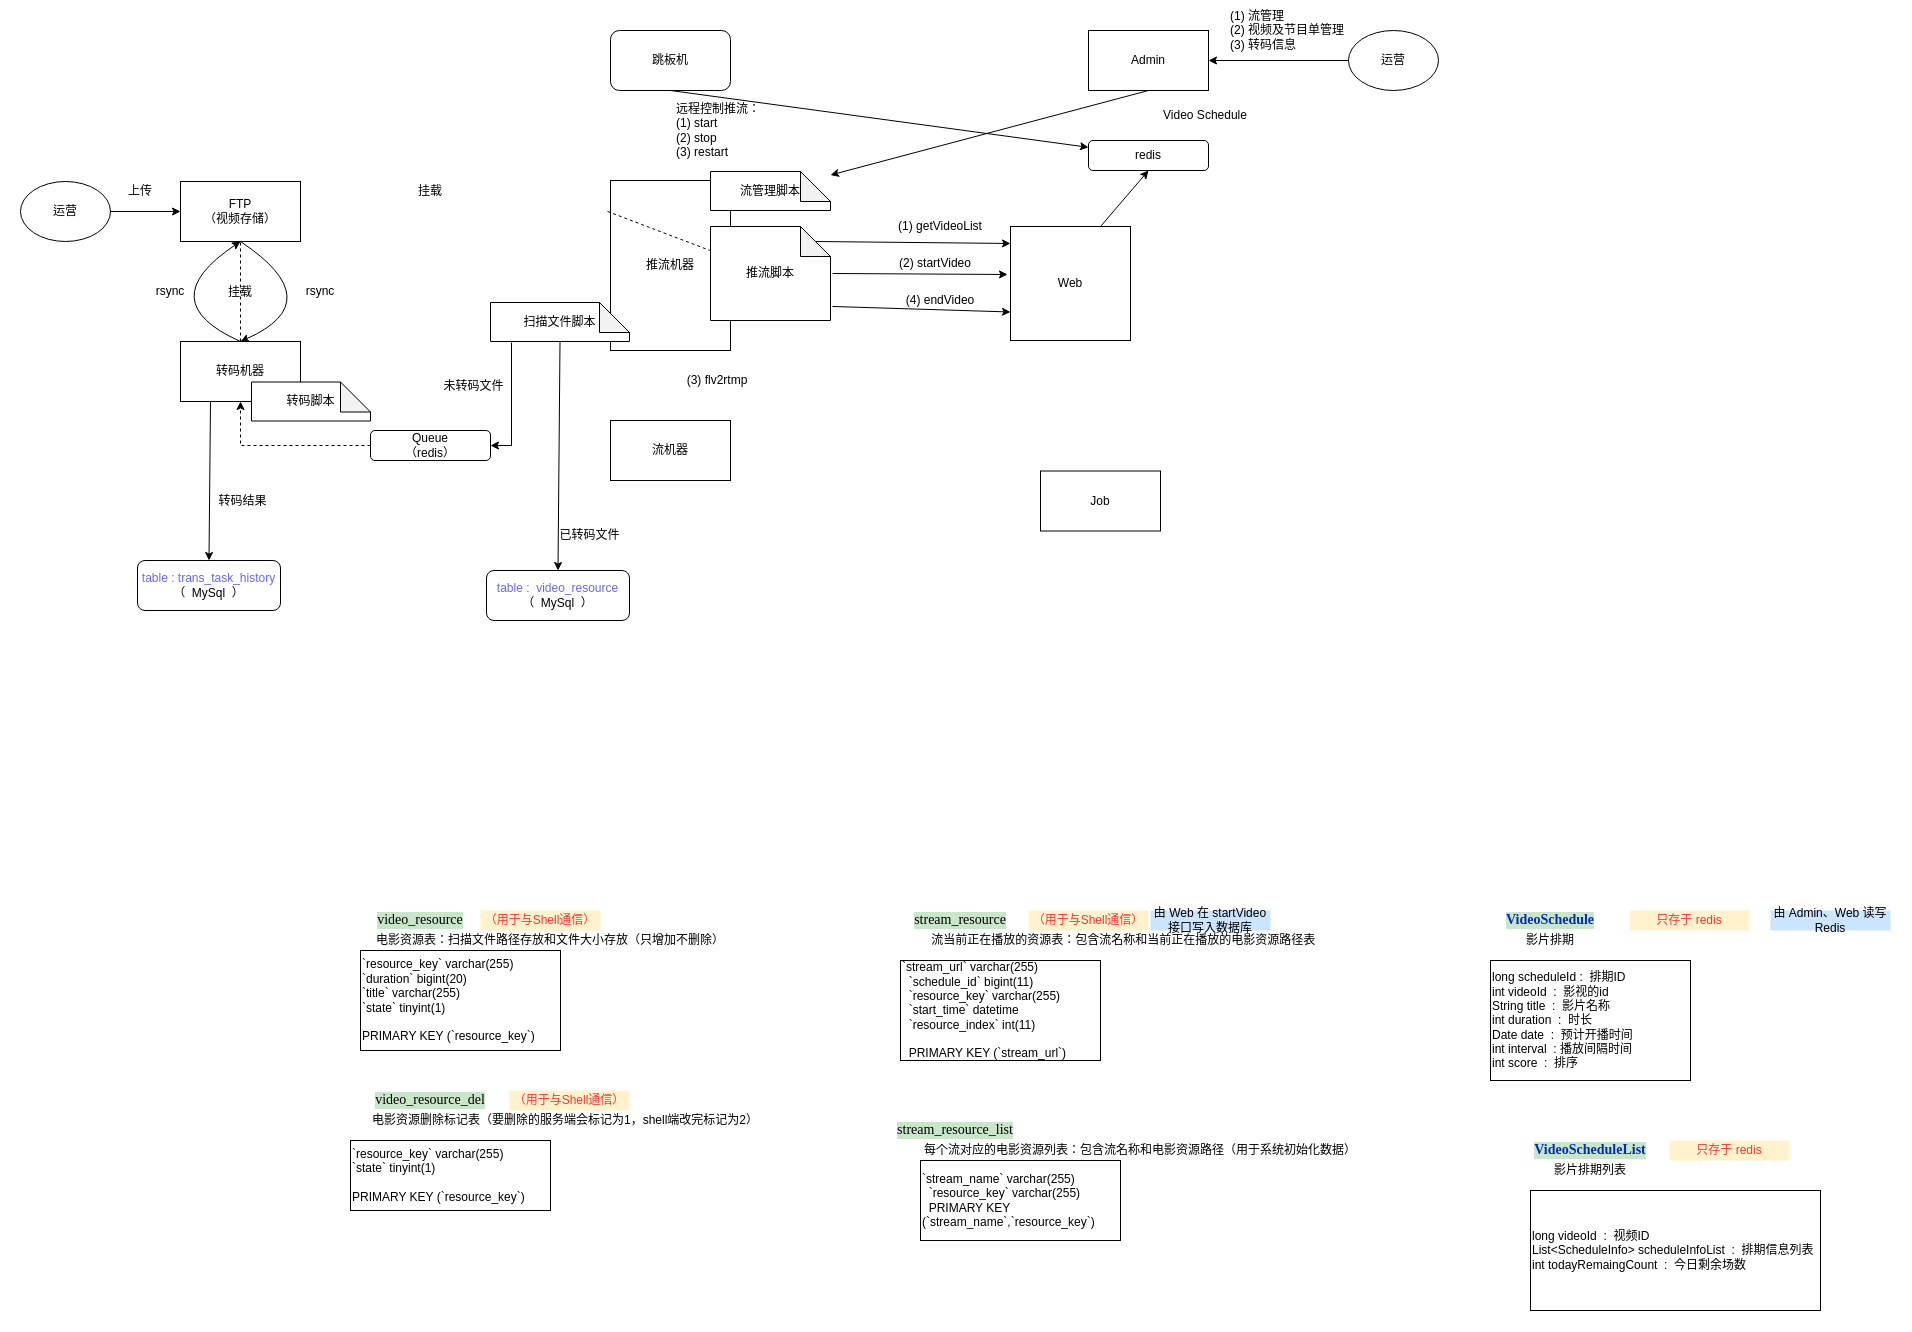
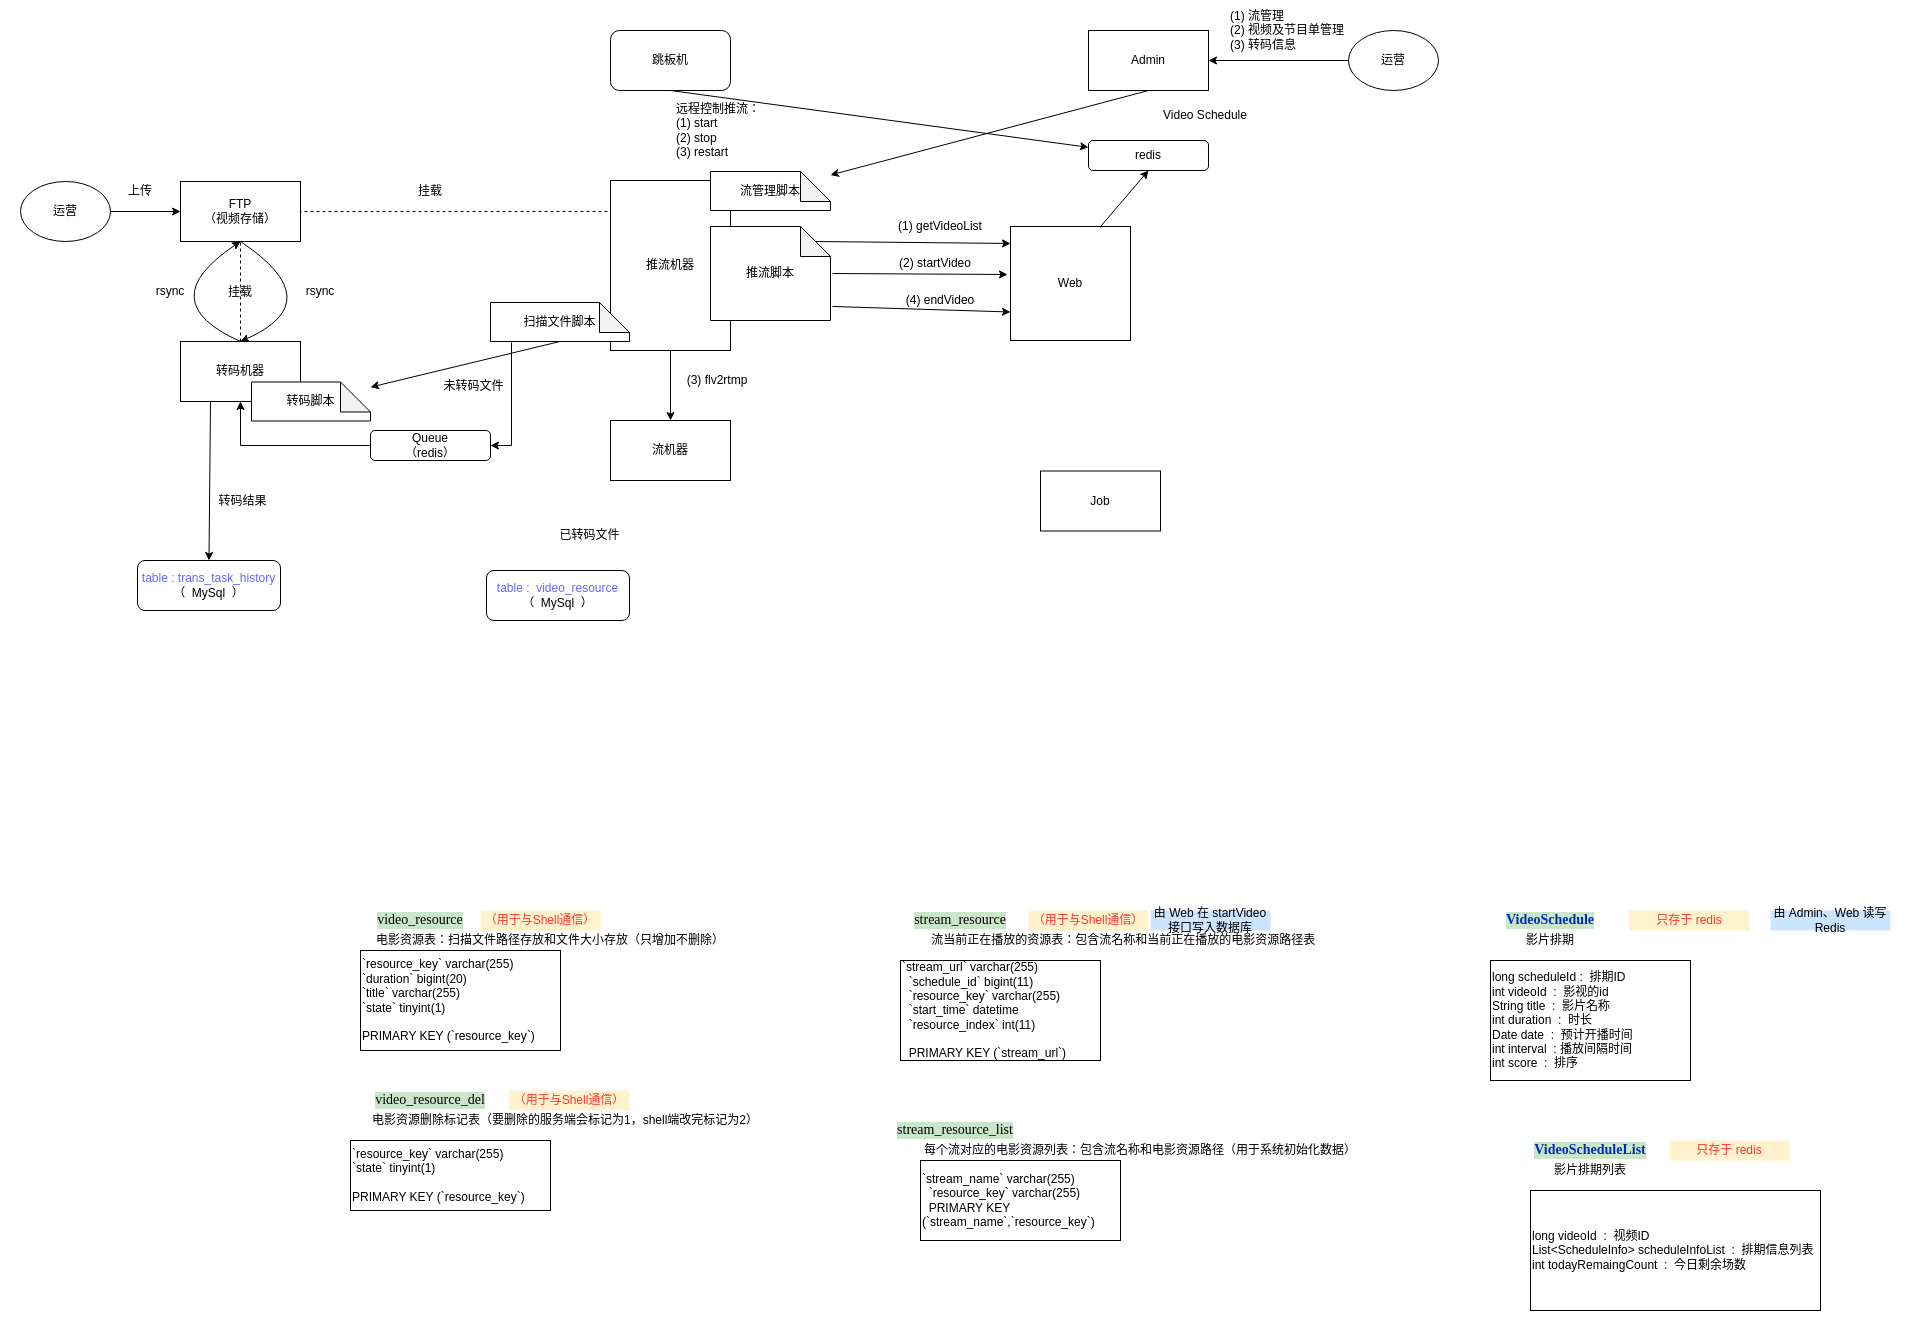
(659, 231) -> (456, 211)
none -> (671, 382)
(287, 446) -> (287, 446)
(559, 453) -> (468, 364)
